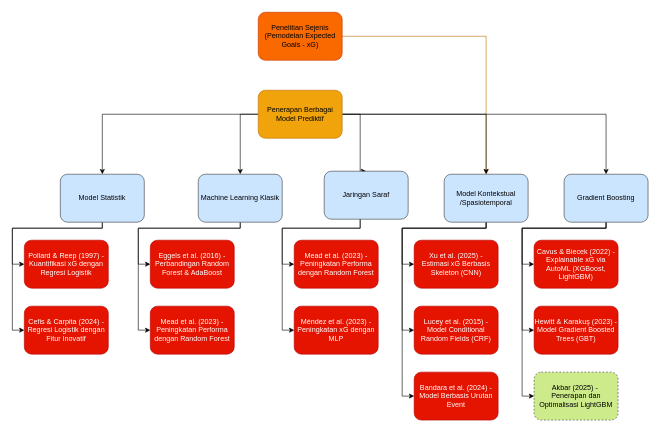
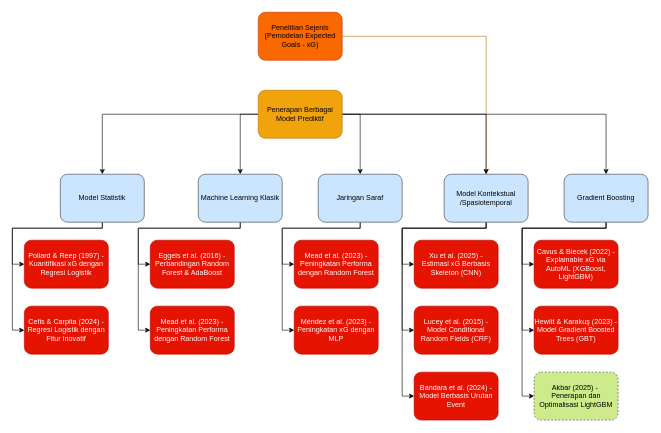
(366, 195) -> (360, 198)
